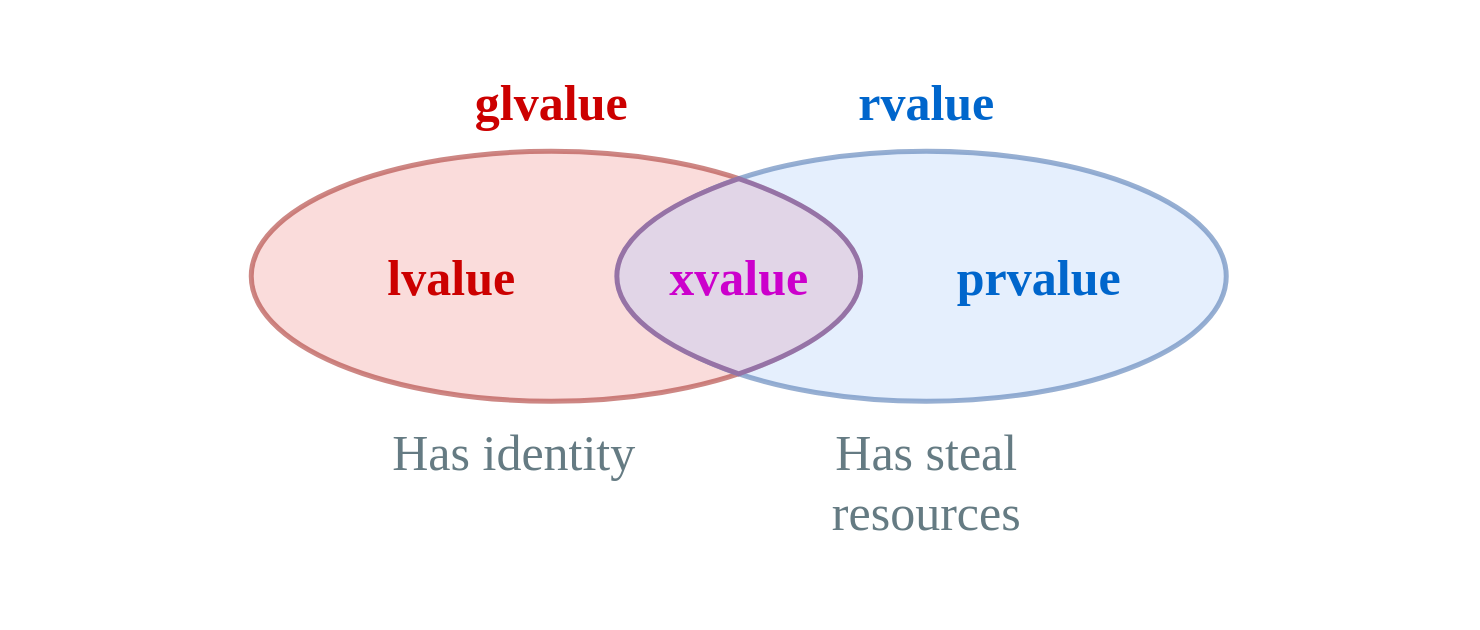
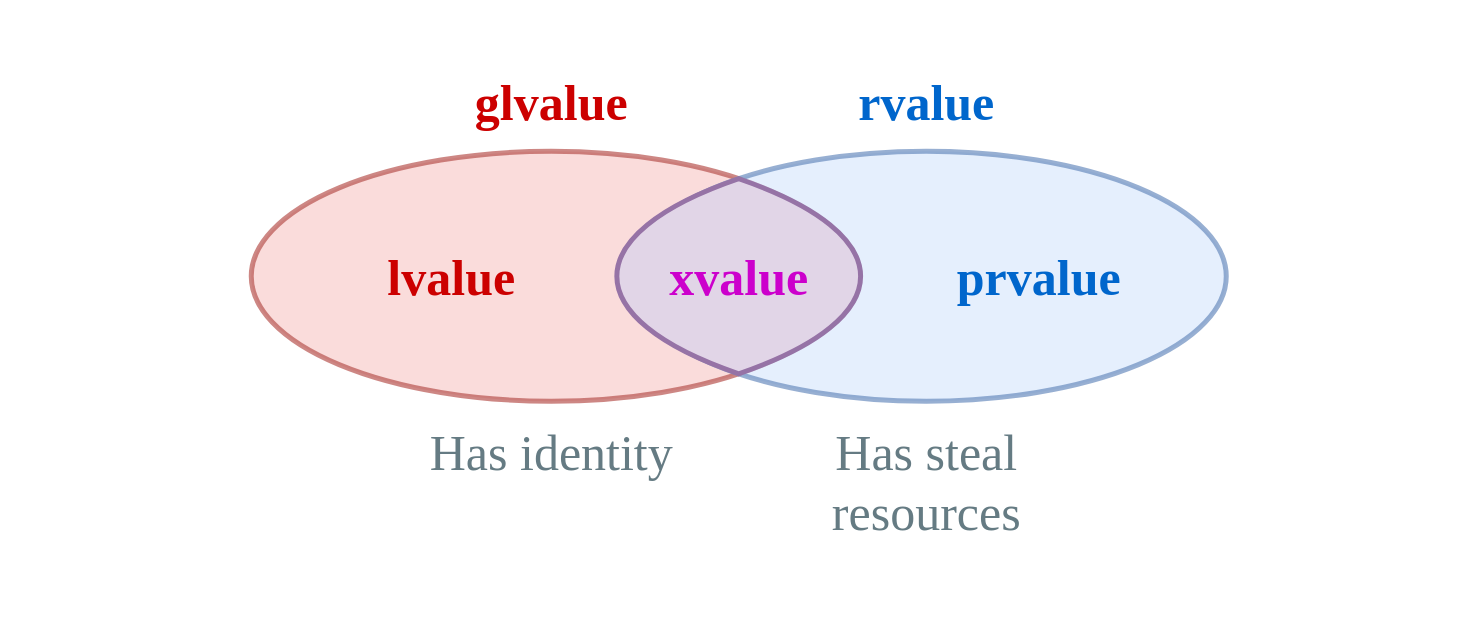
(514, 451) -> (551, 451)
